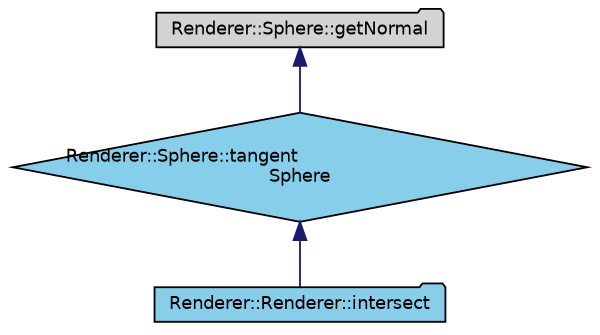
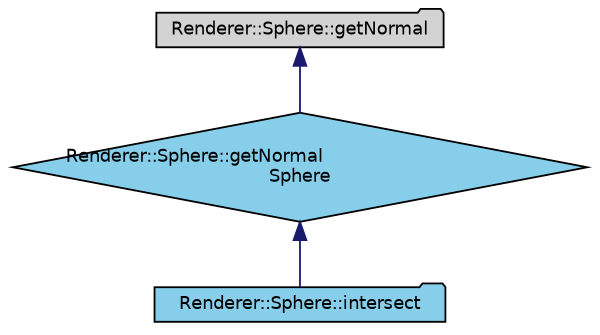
(300, 167) -> (300, 167)
(300, 305) -> (300, 305)
